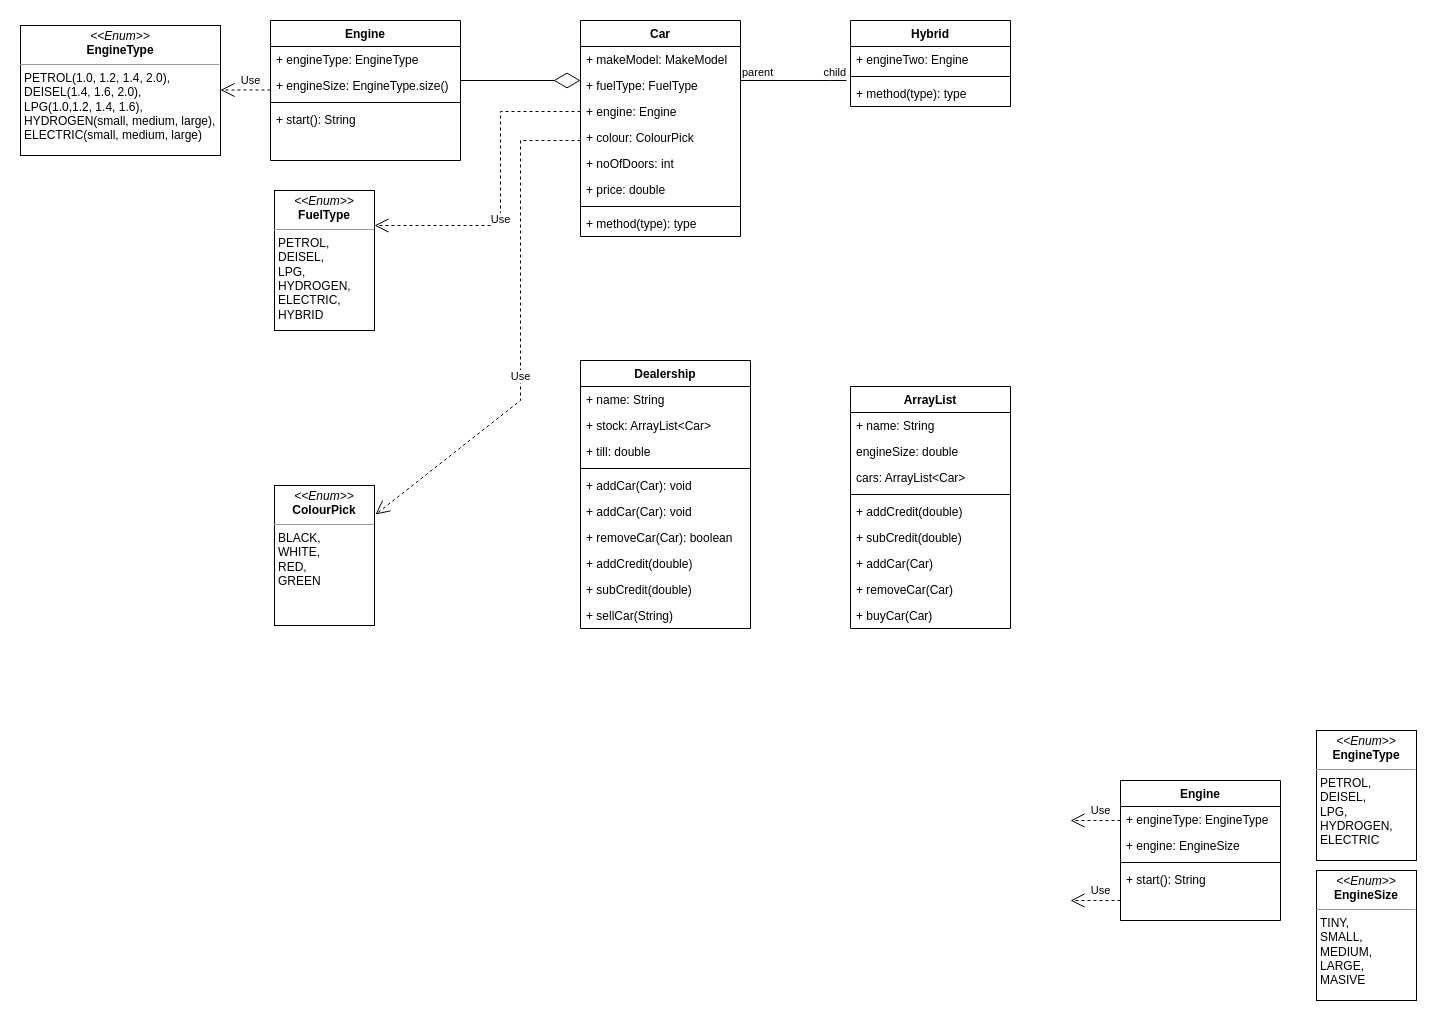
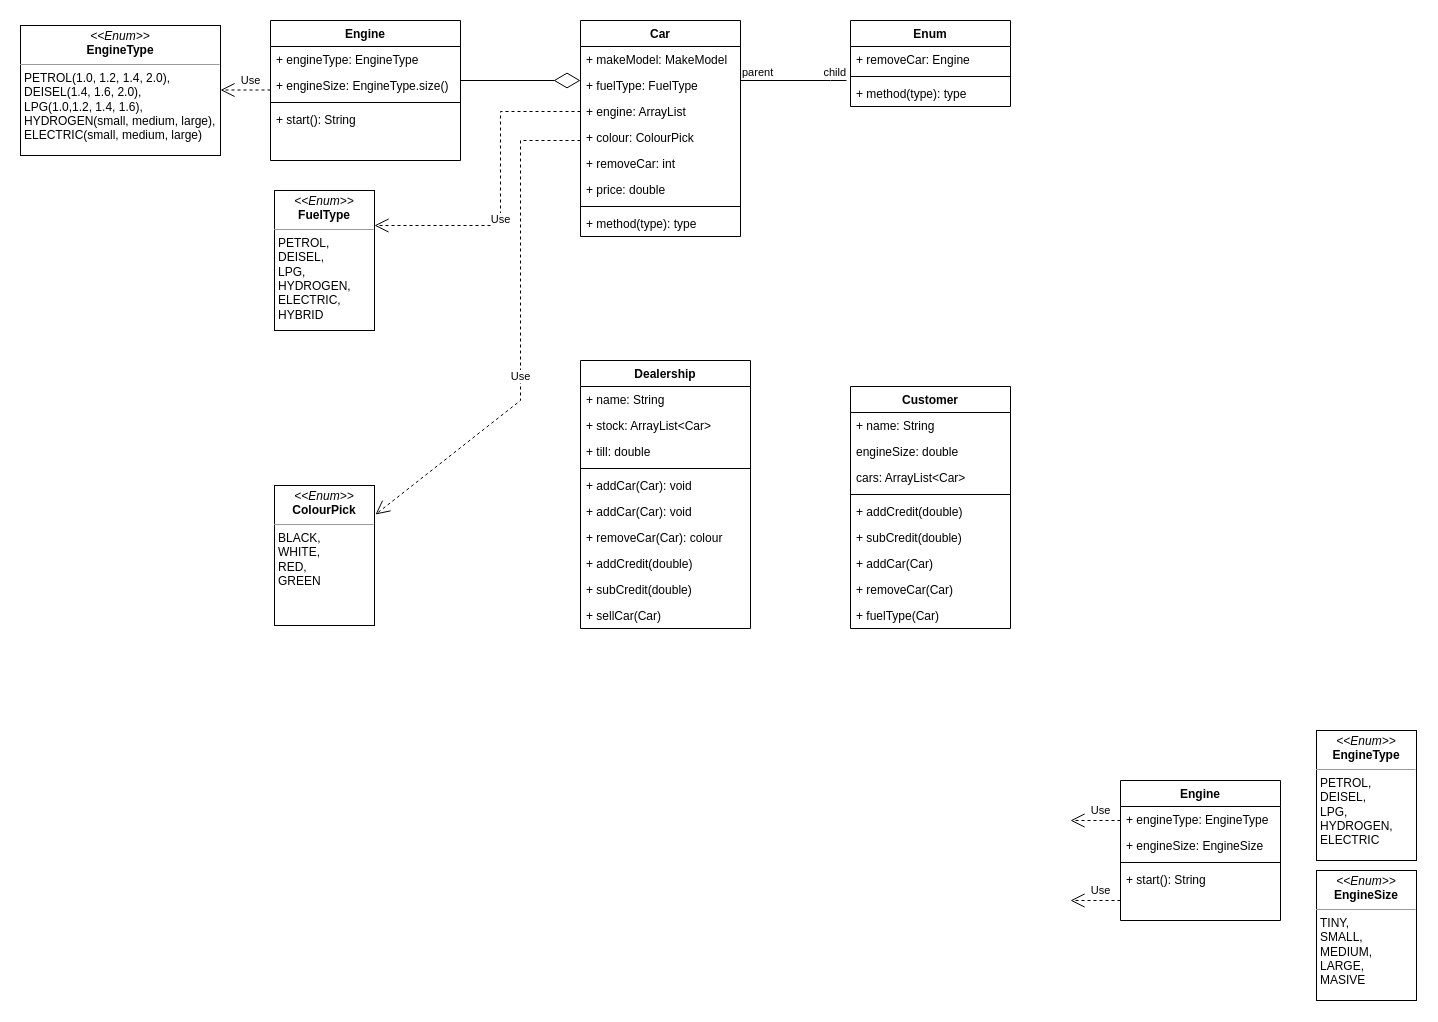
(930, 34) -> (930, 34)
(912, 60) -> (914, 60)
(632, 112) -> (642, 112)
(634, 164) -> (634, 164)
(930, 400) -> (930, 400)
(664, 538) -> (660, 538)
(637, 616) -> (628, 616)
(898, 616) -> (903, 616)
(1184, 846) -> (1196, 846)
